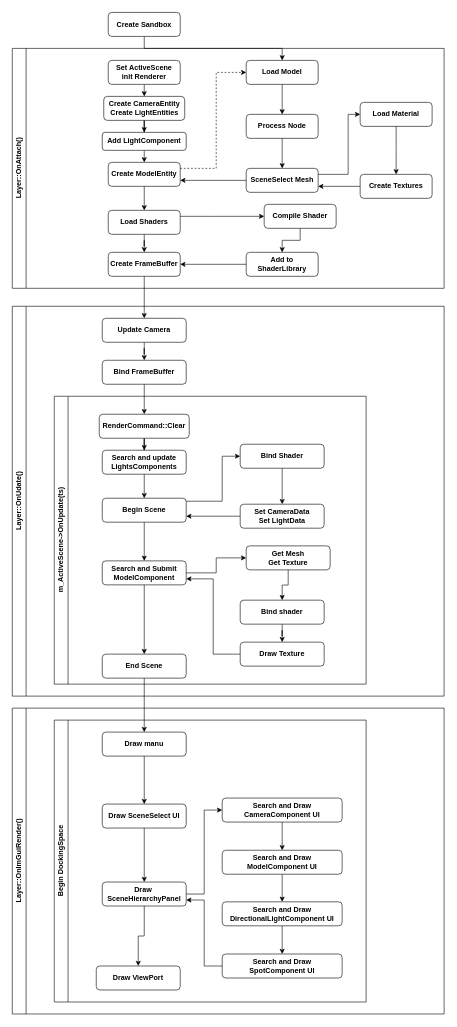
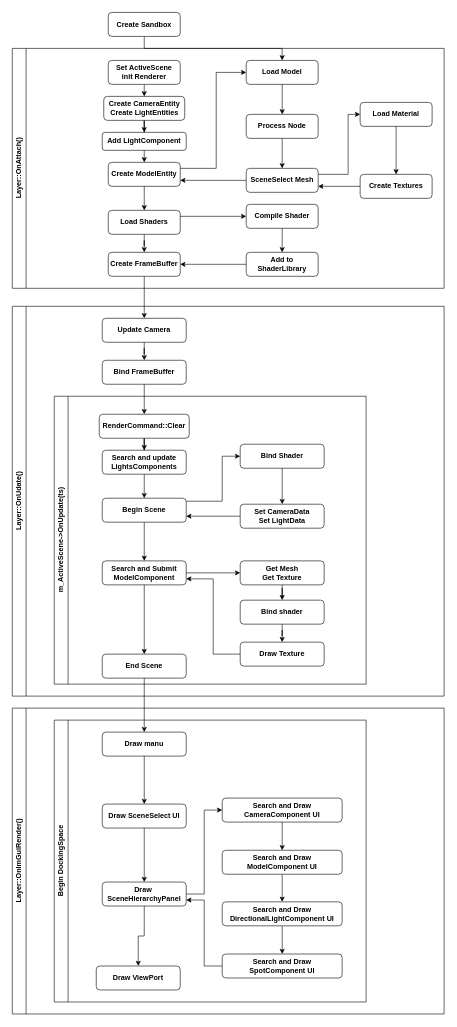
(216, 125) -> (216, 125)
(300, 216) -> (282, 216)
(288, 558) -> (282, 573)
